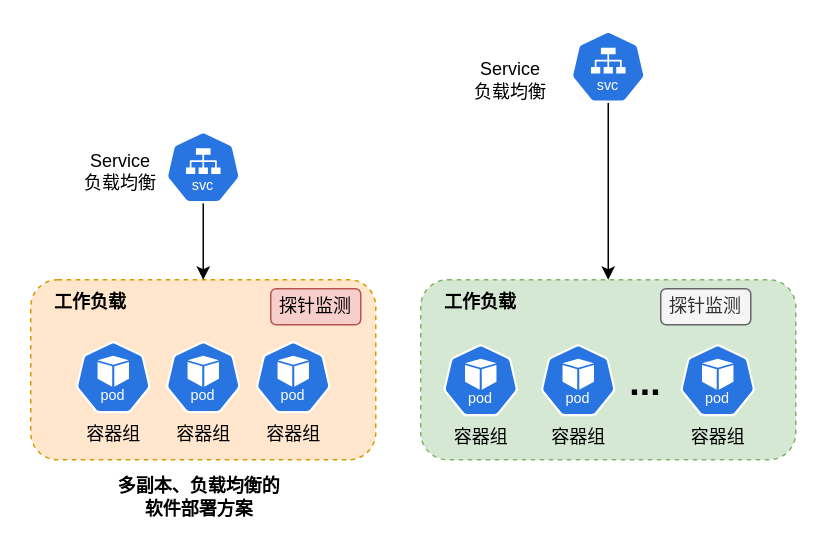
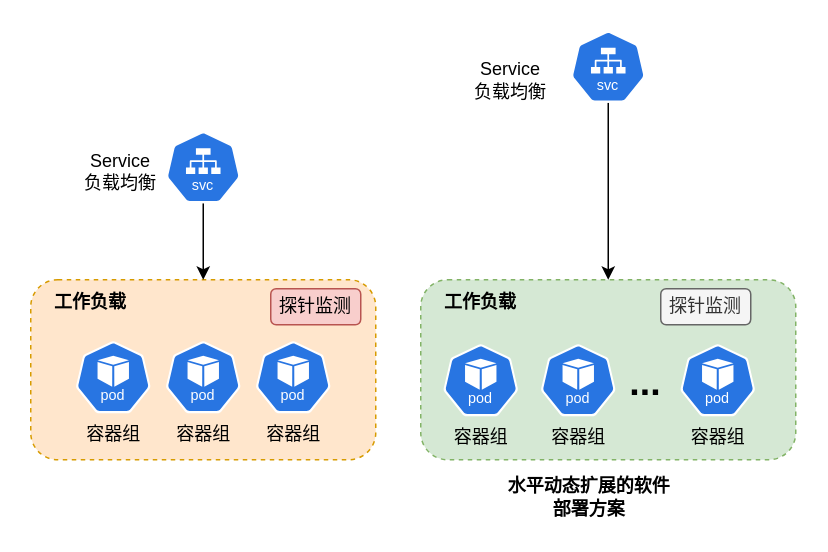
(200, 497) -> none
none -> (590, 497)
